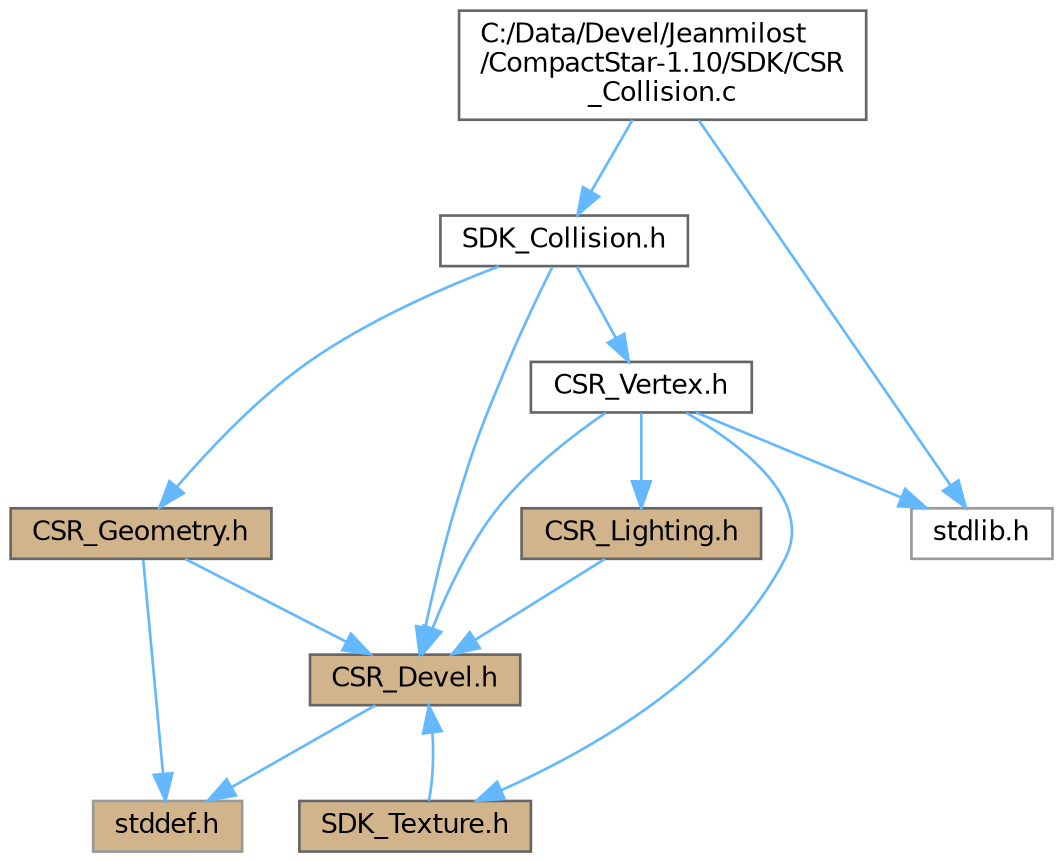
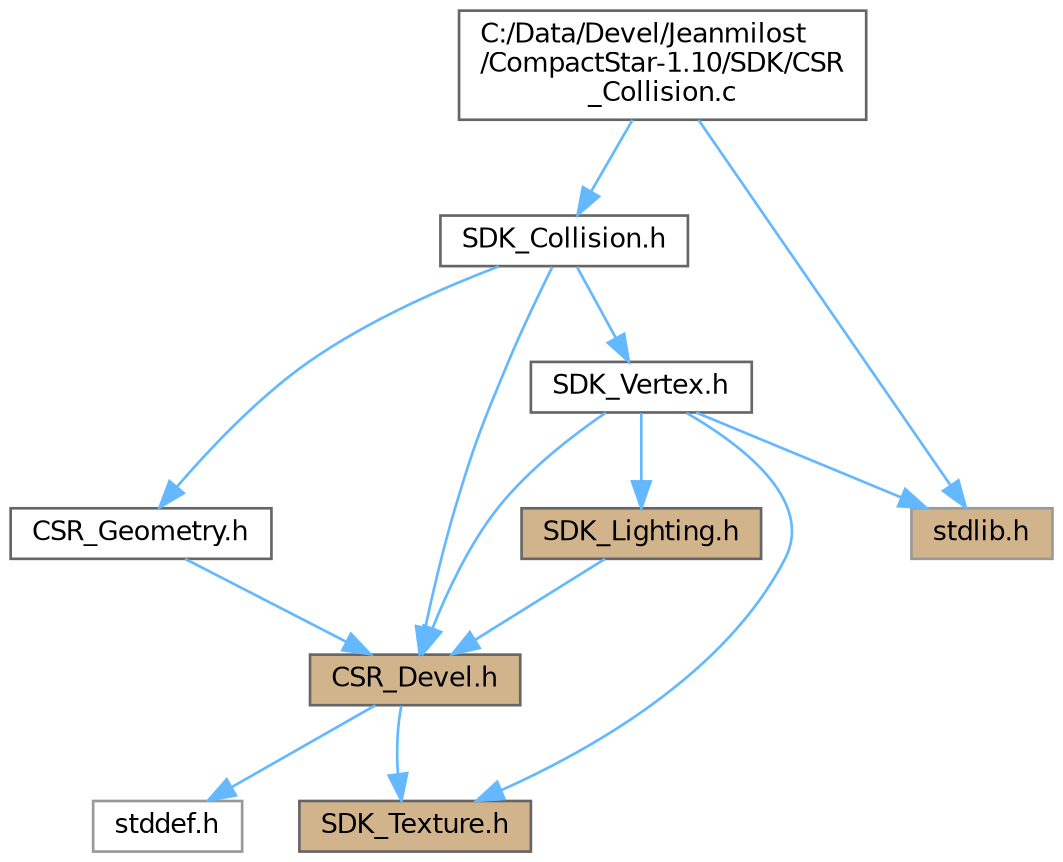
(641, 387) -> (641, 387)
(141, 534) -> (141, 534)
(641, 534) -> (641, 534)
(982, 534) -> (982, 534)
(153, 667) -> none
(433, 767) -> (397, 740)
(168, 826) -> (168, 826)
